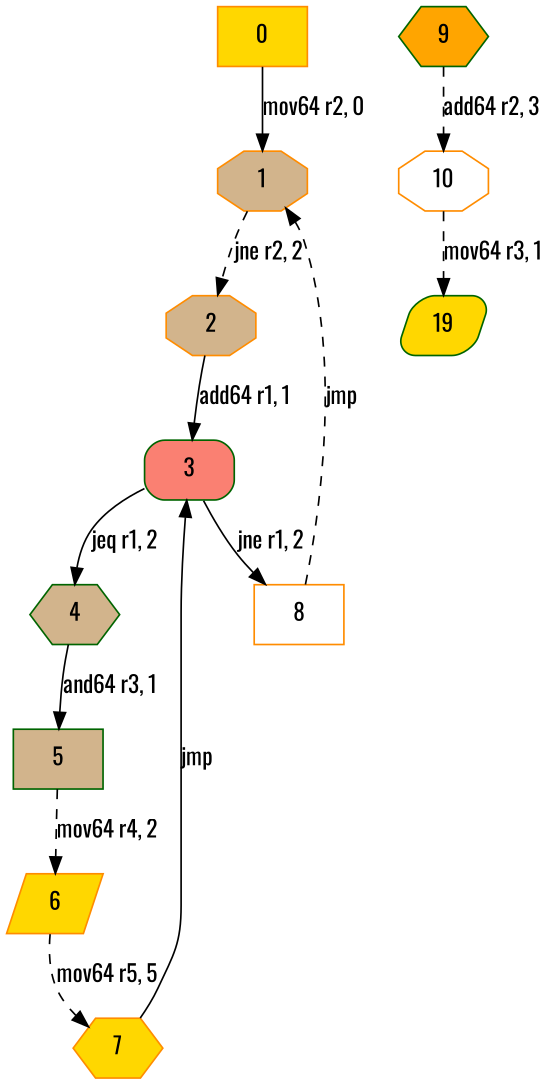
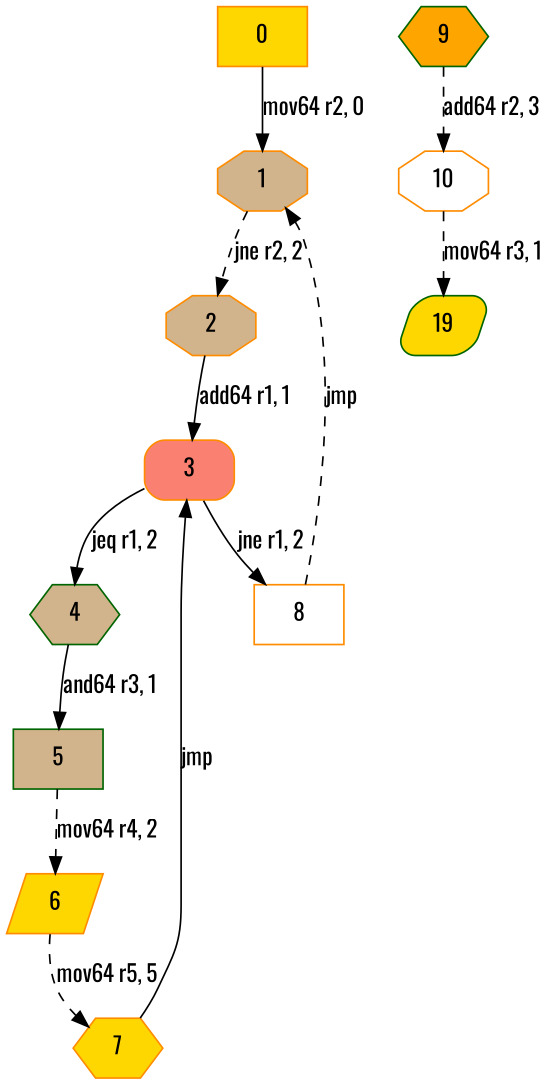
(189, 470) -> (189, 470)
